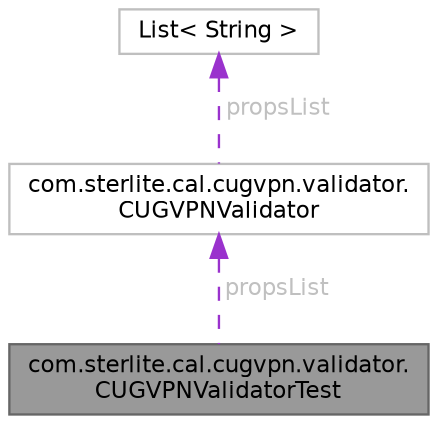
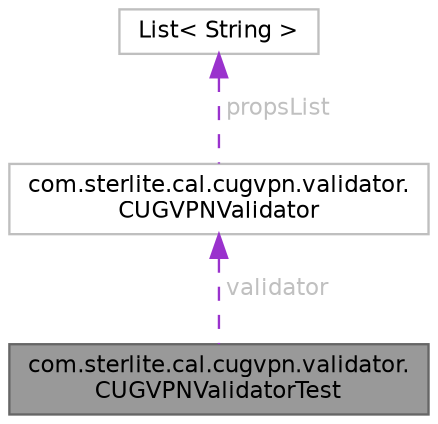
(274, 289) -> (274, 289)
